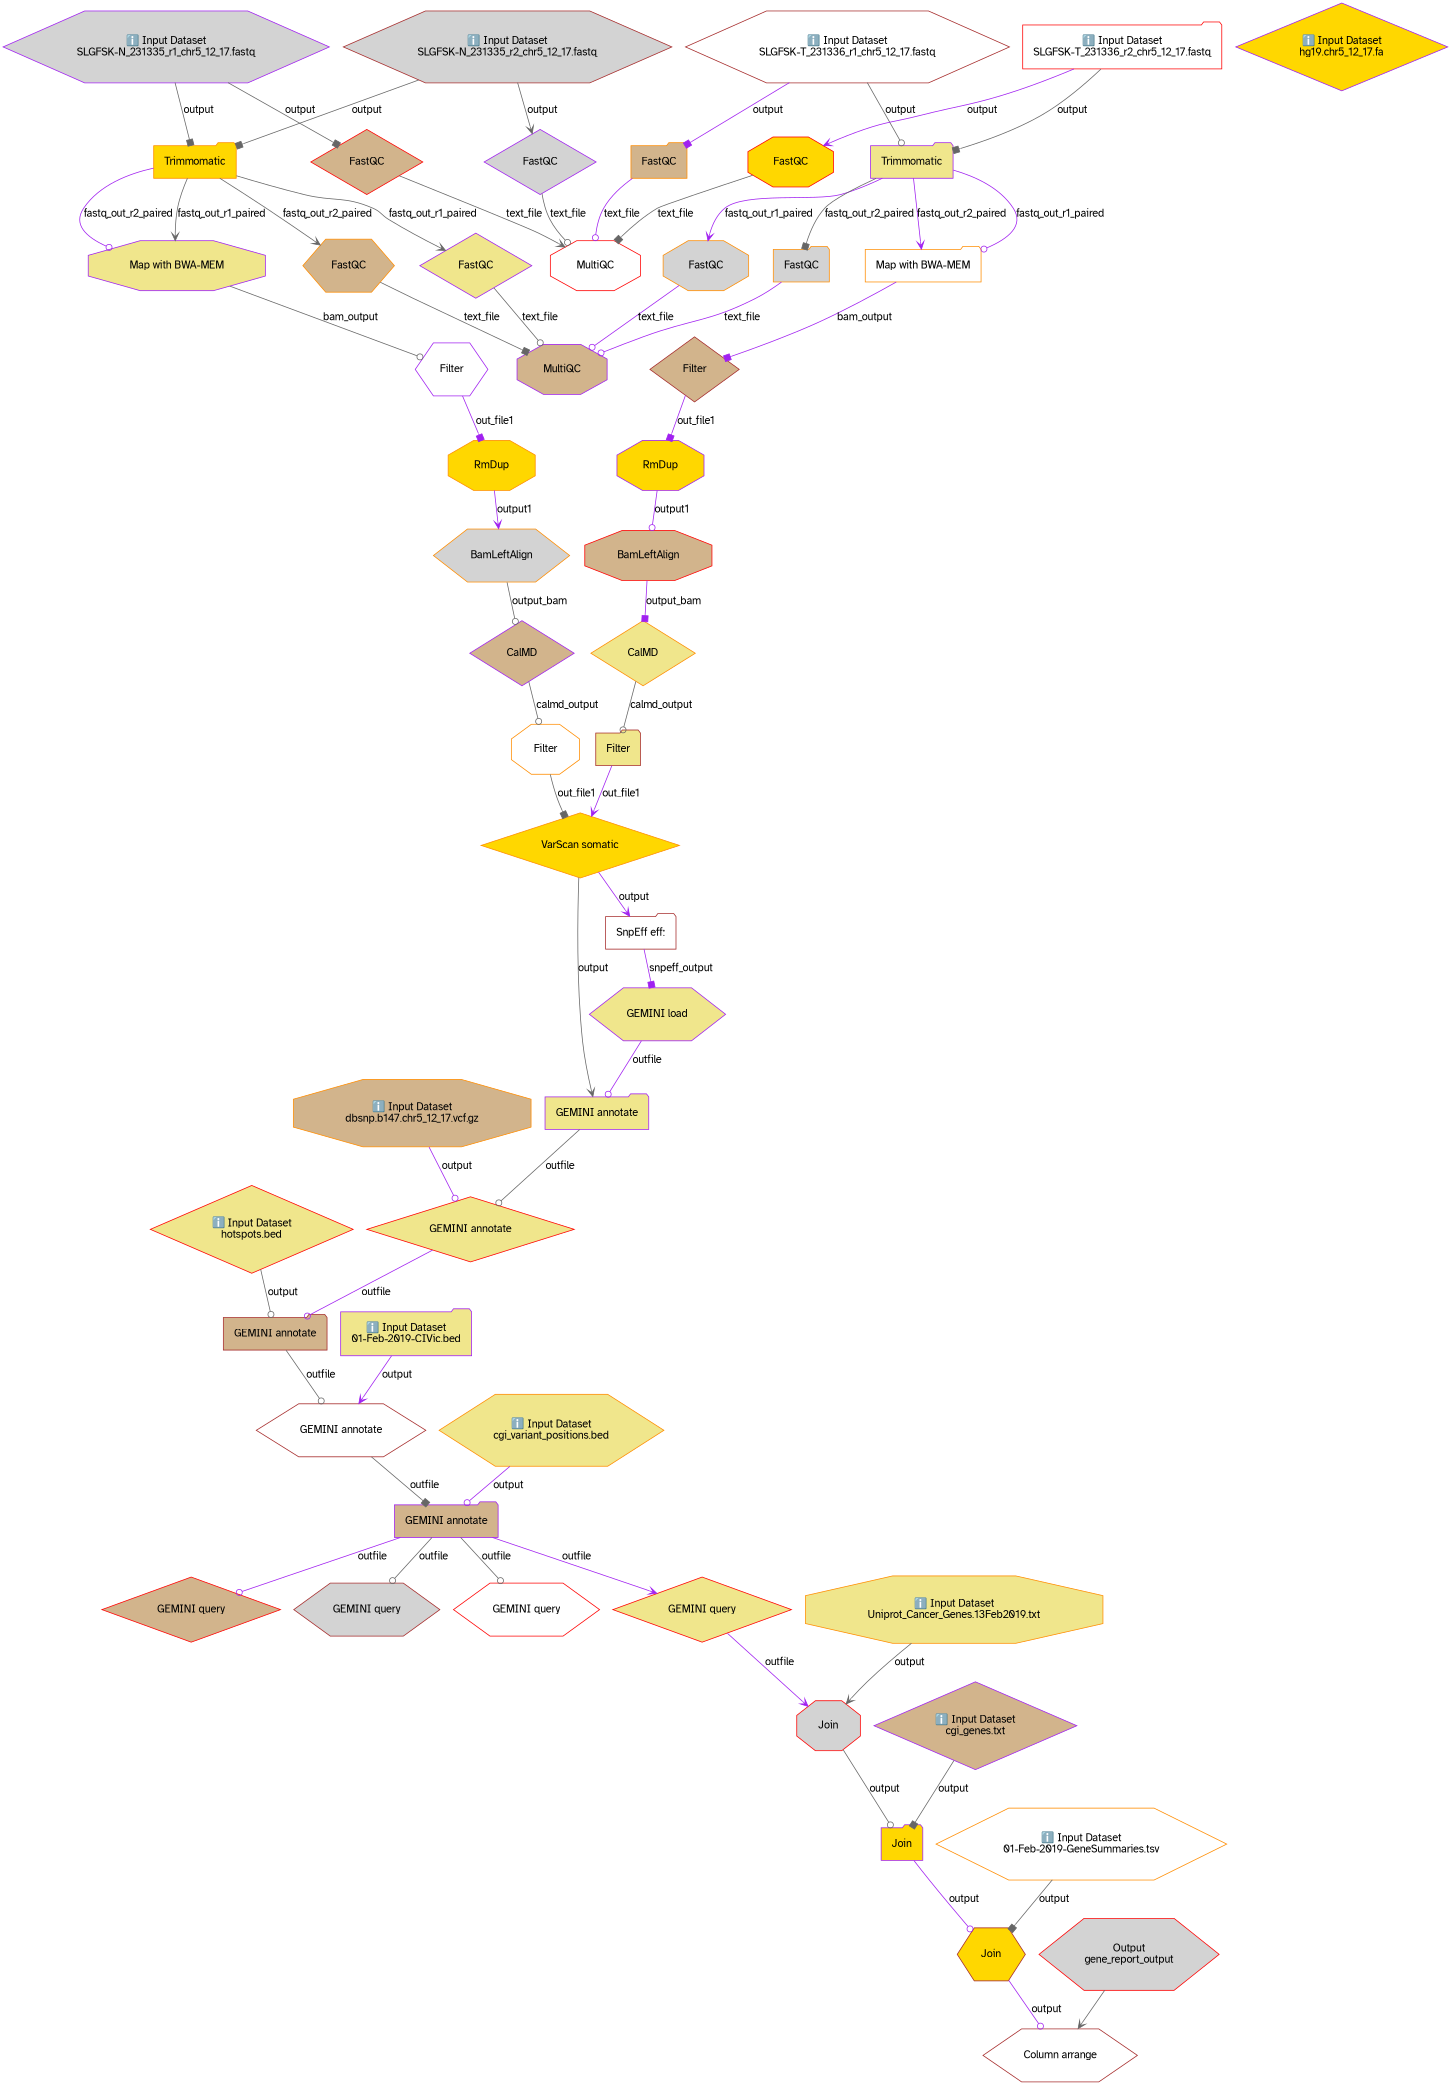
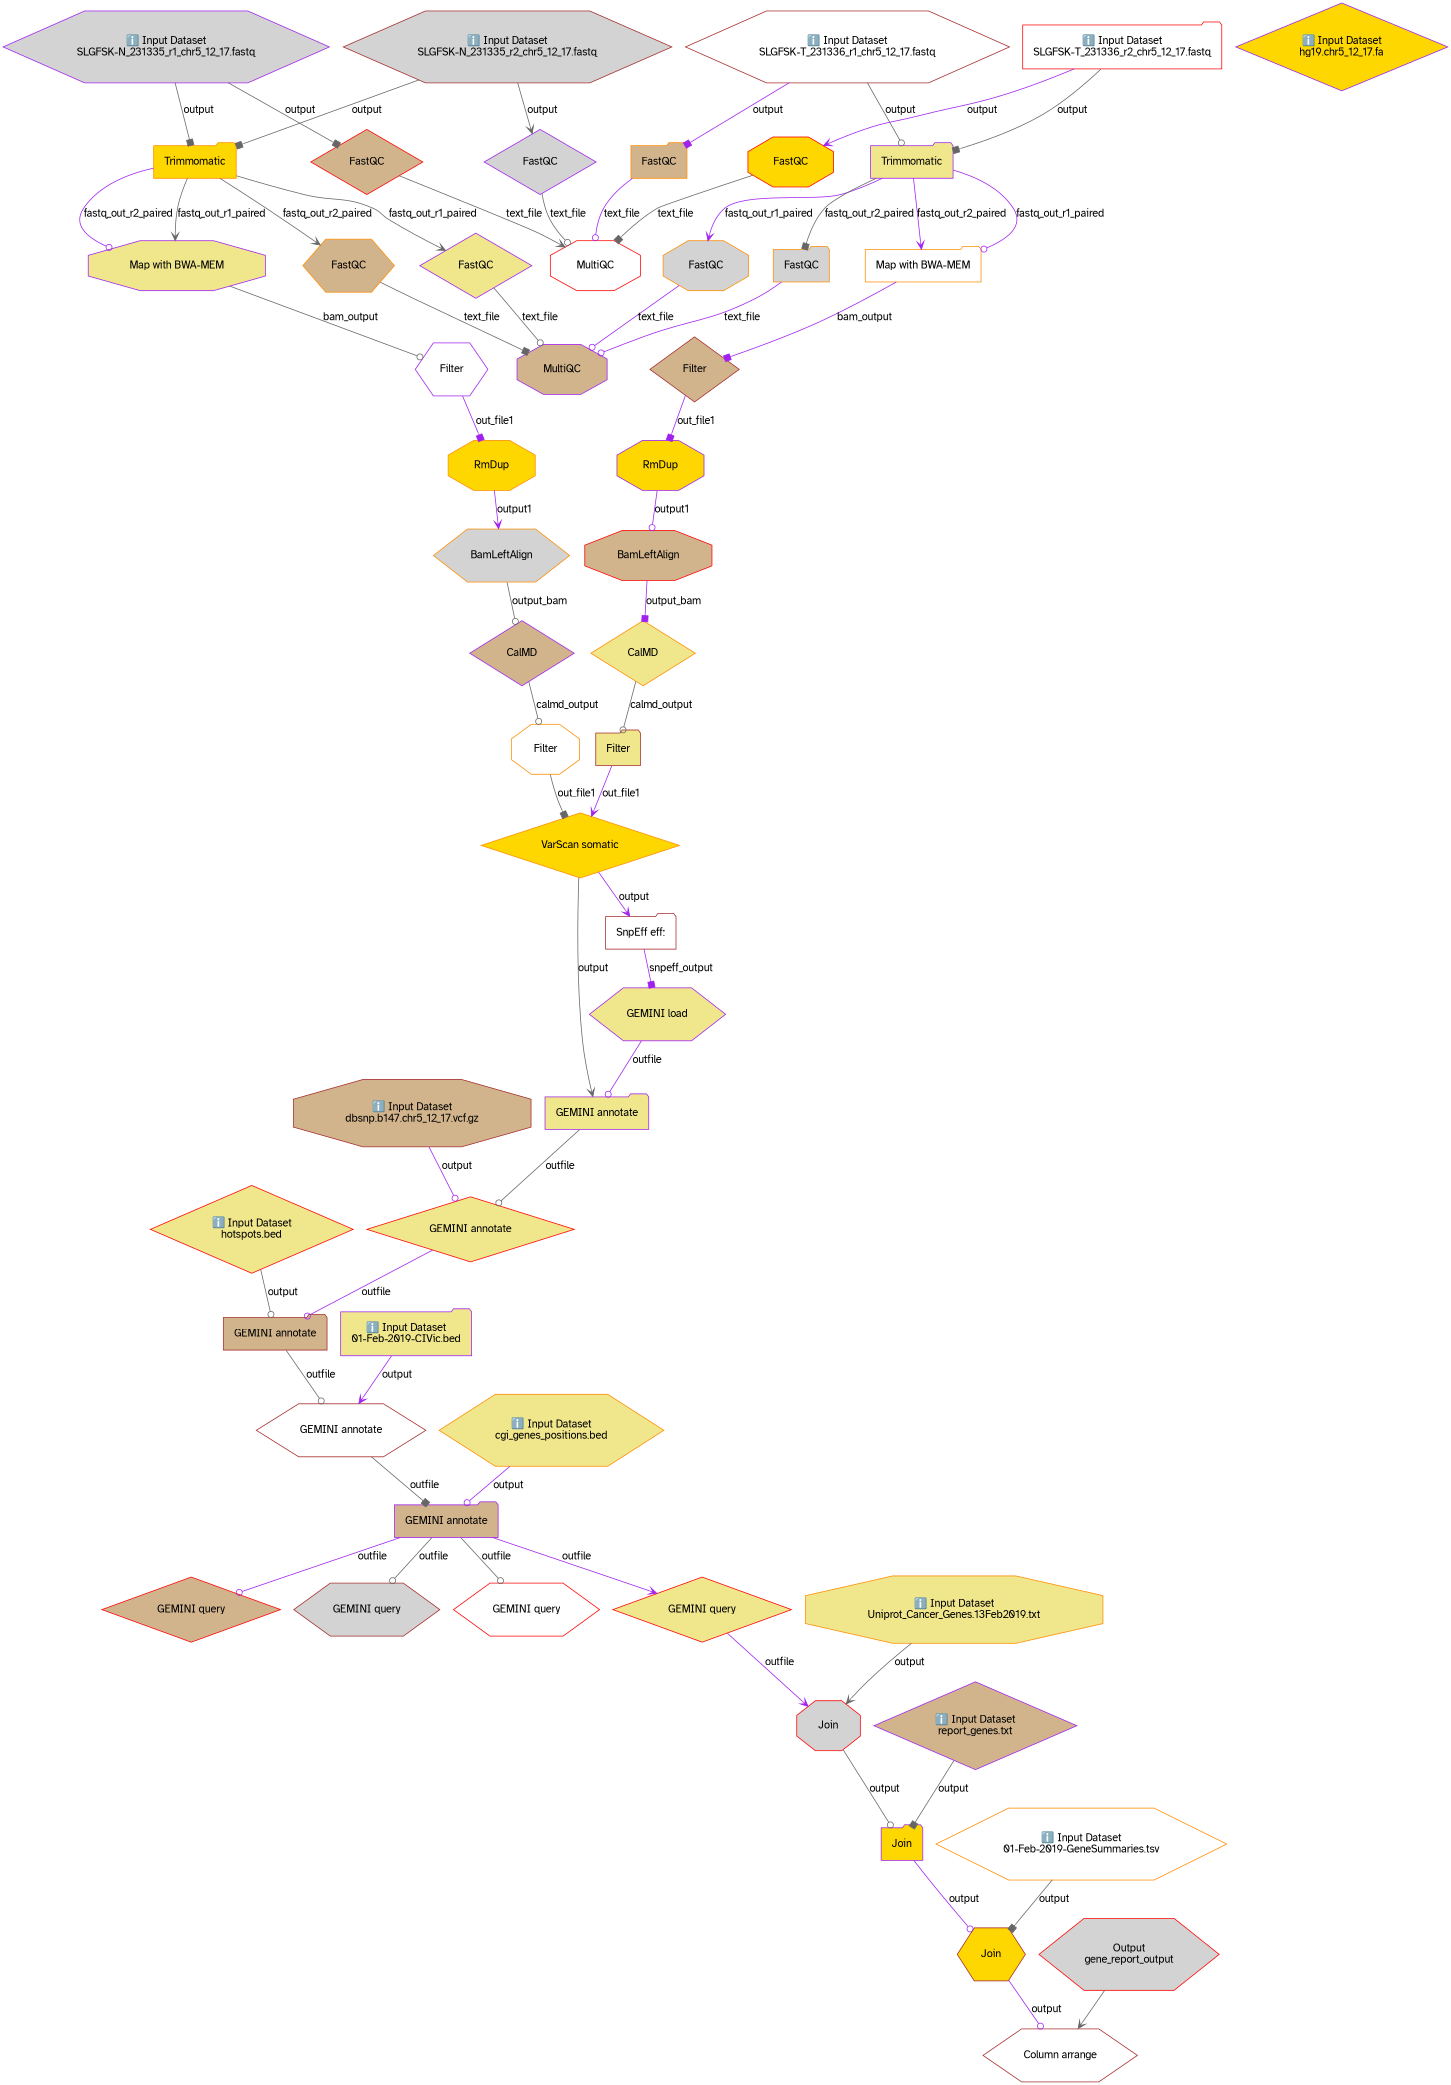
(412, 1113) -> (412, 1113)
(551, 1430) -> (551, 1430)
(975, 1726) -> (975, 1726)
